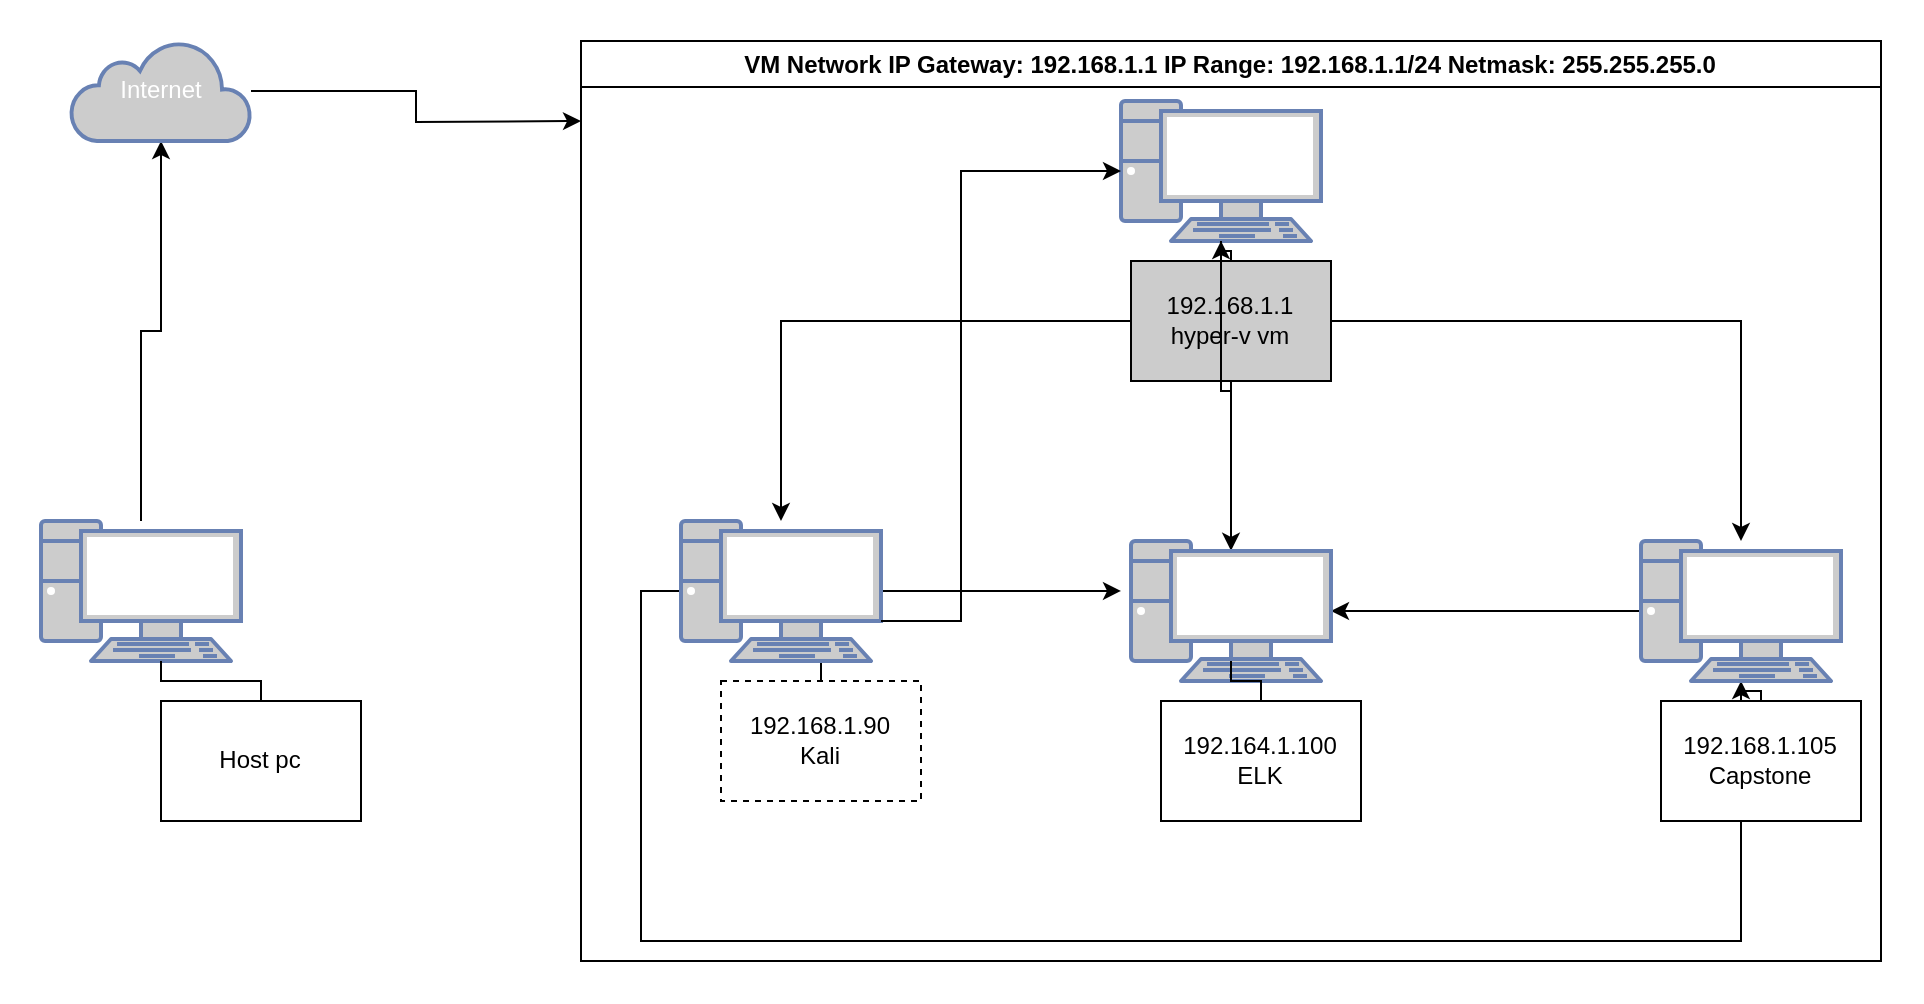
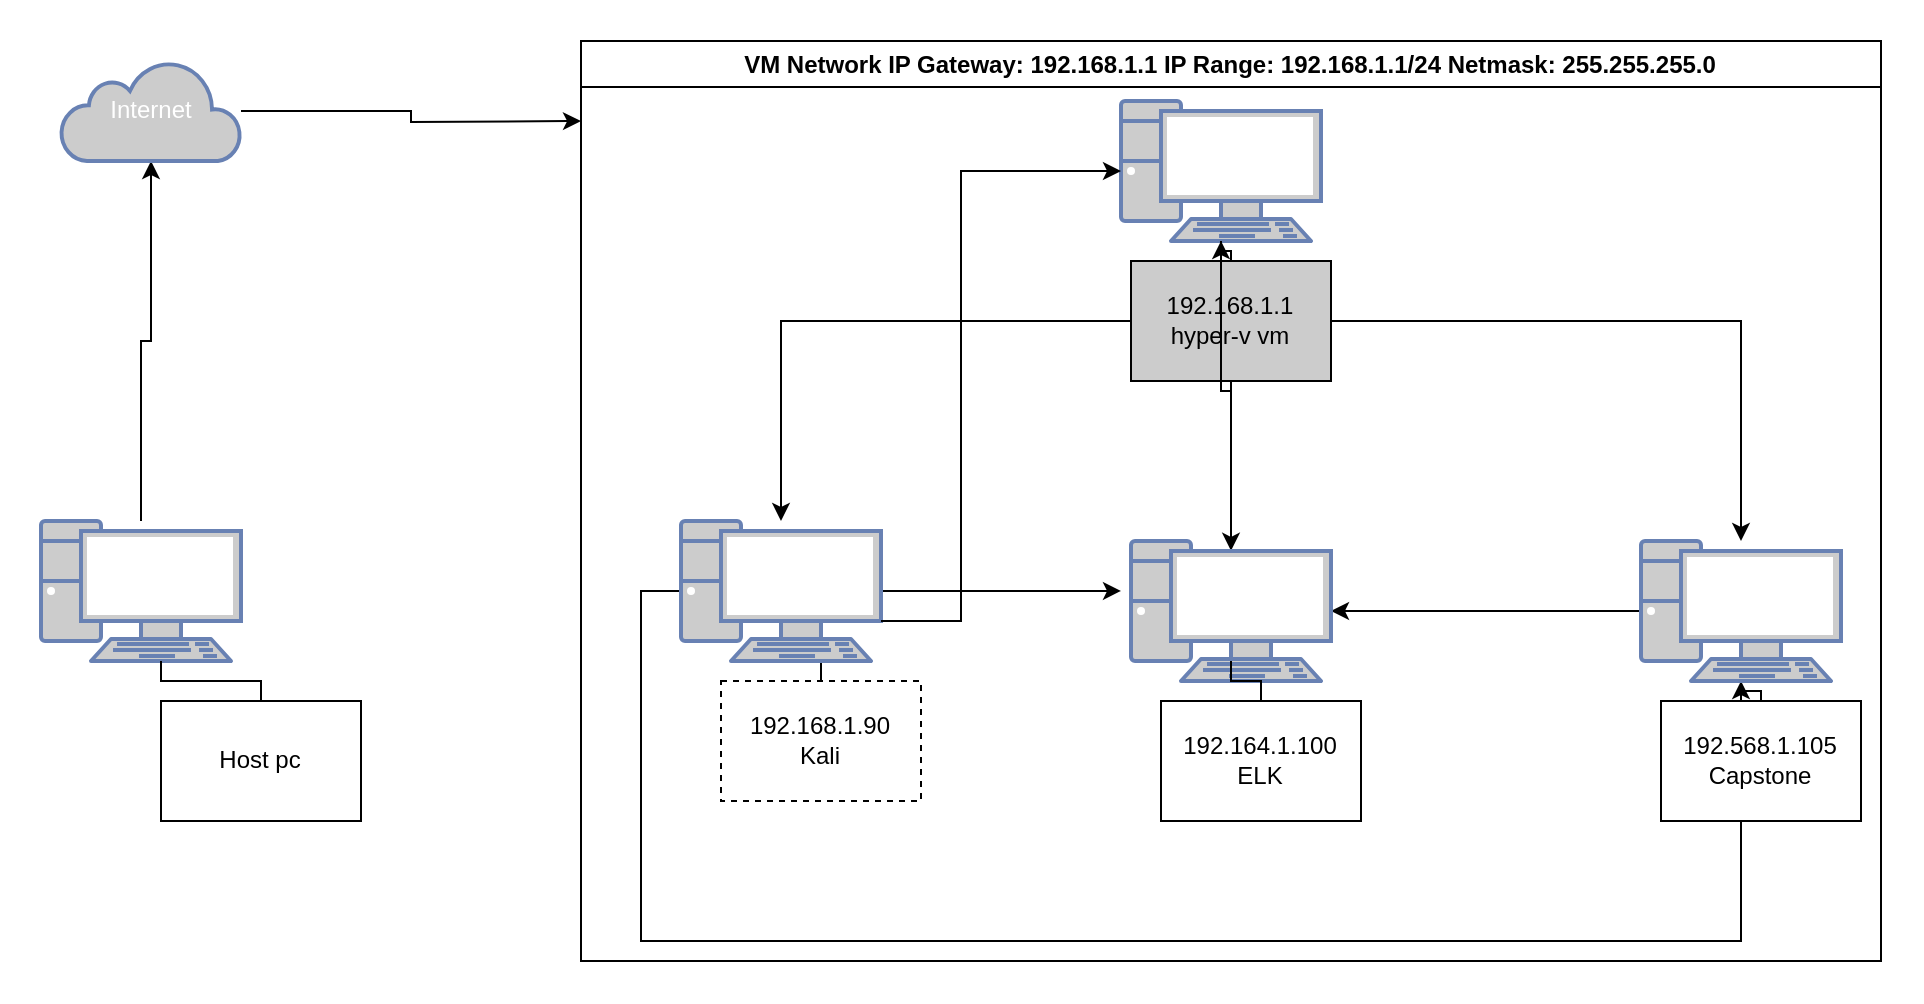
(161, 91) -> (151, 111)
(1761, 761) -> (1761, 761)
